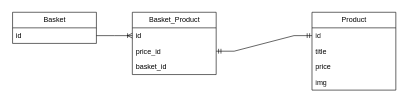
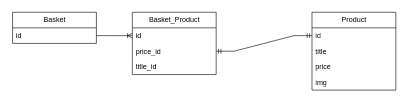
(153, 68) -> (149, 68)
